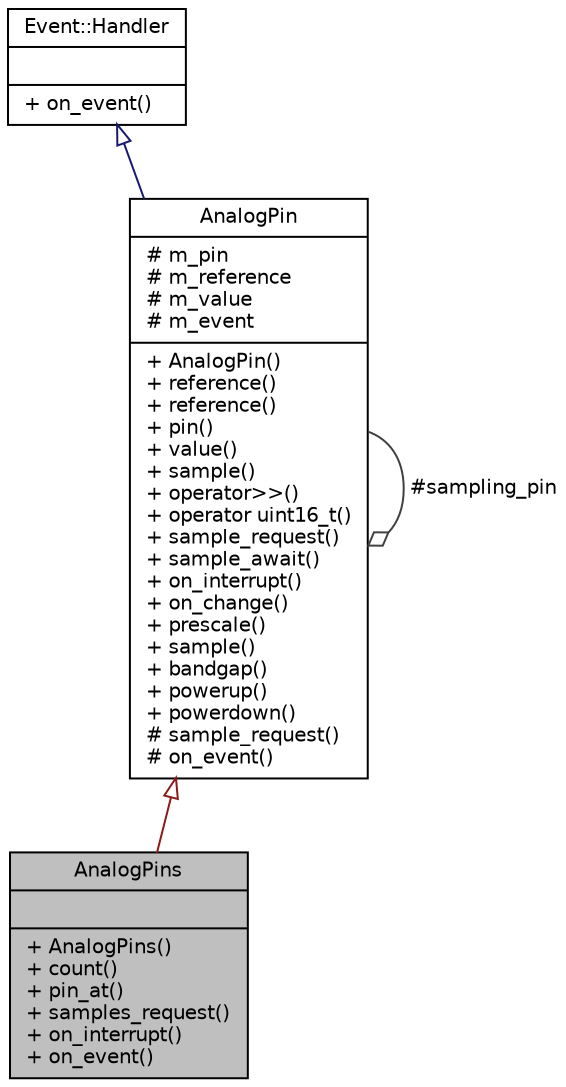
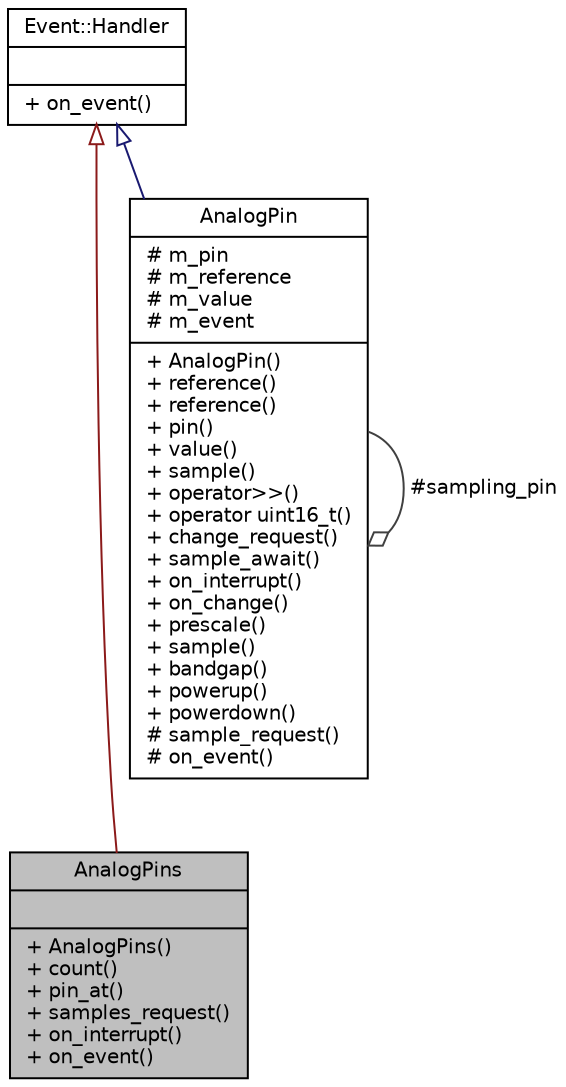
(243, 538) -> (243, 538)
(164, 825) -> (100, 499)
